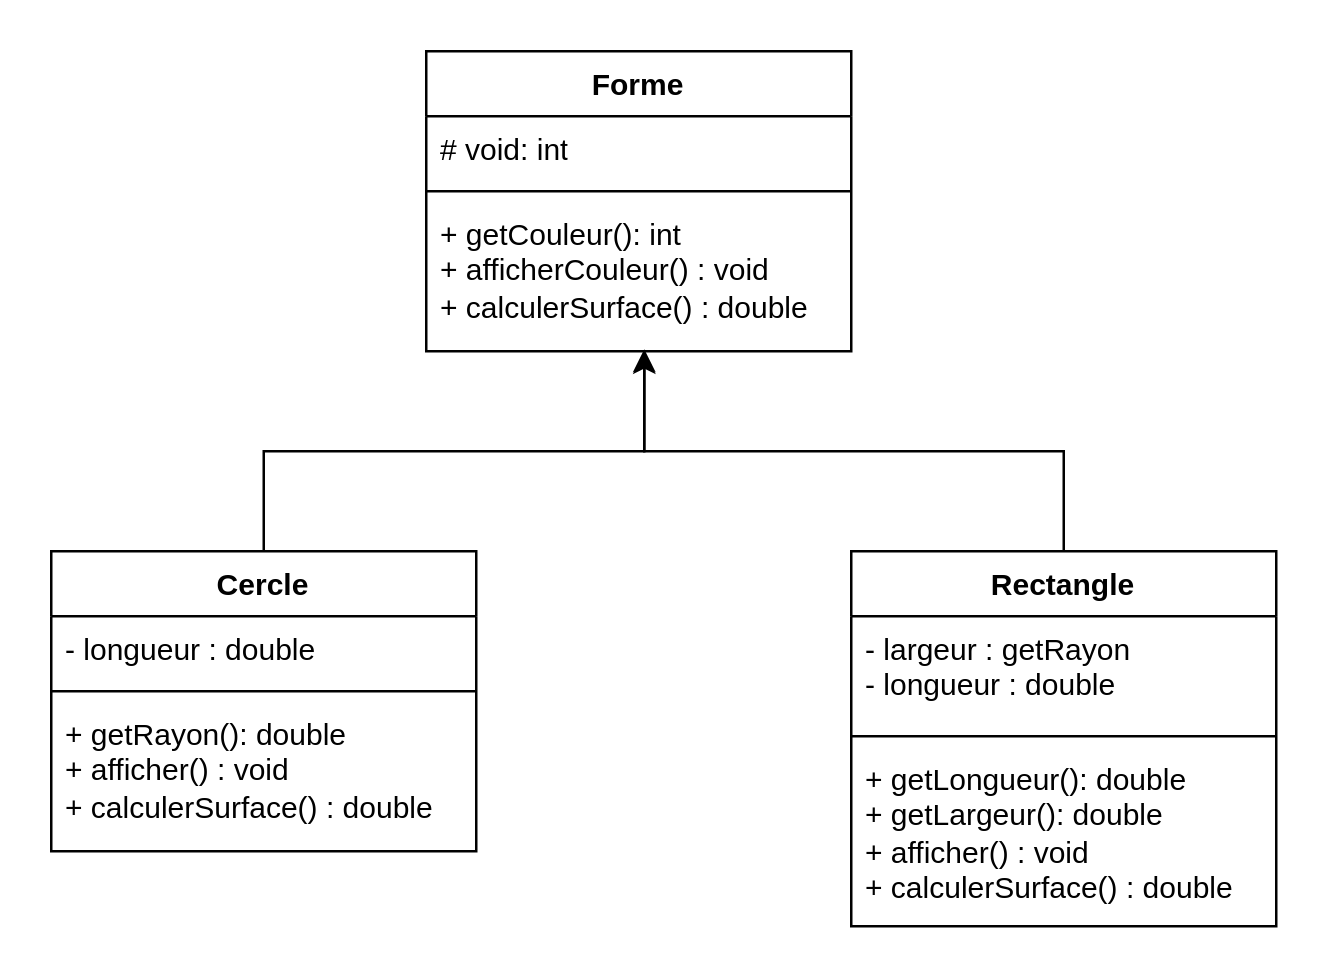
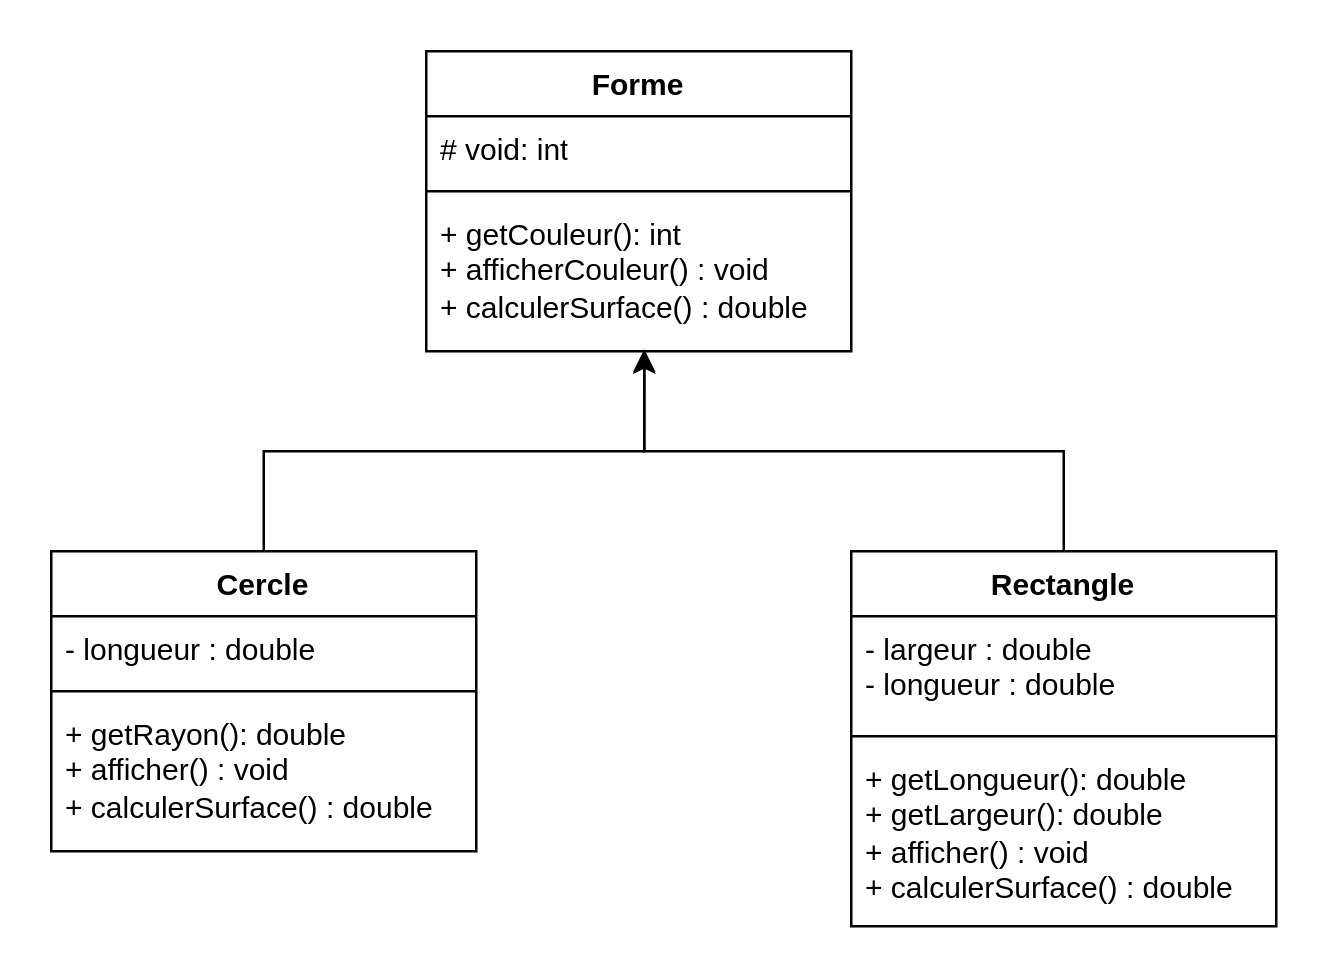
(1015, 670) -> (1002, 670)
